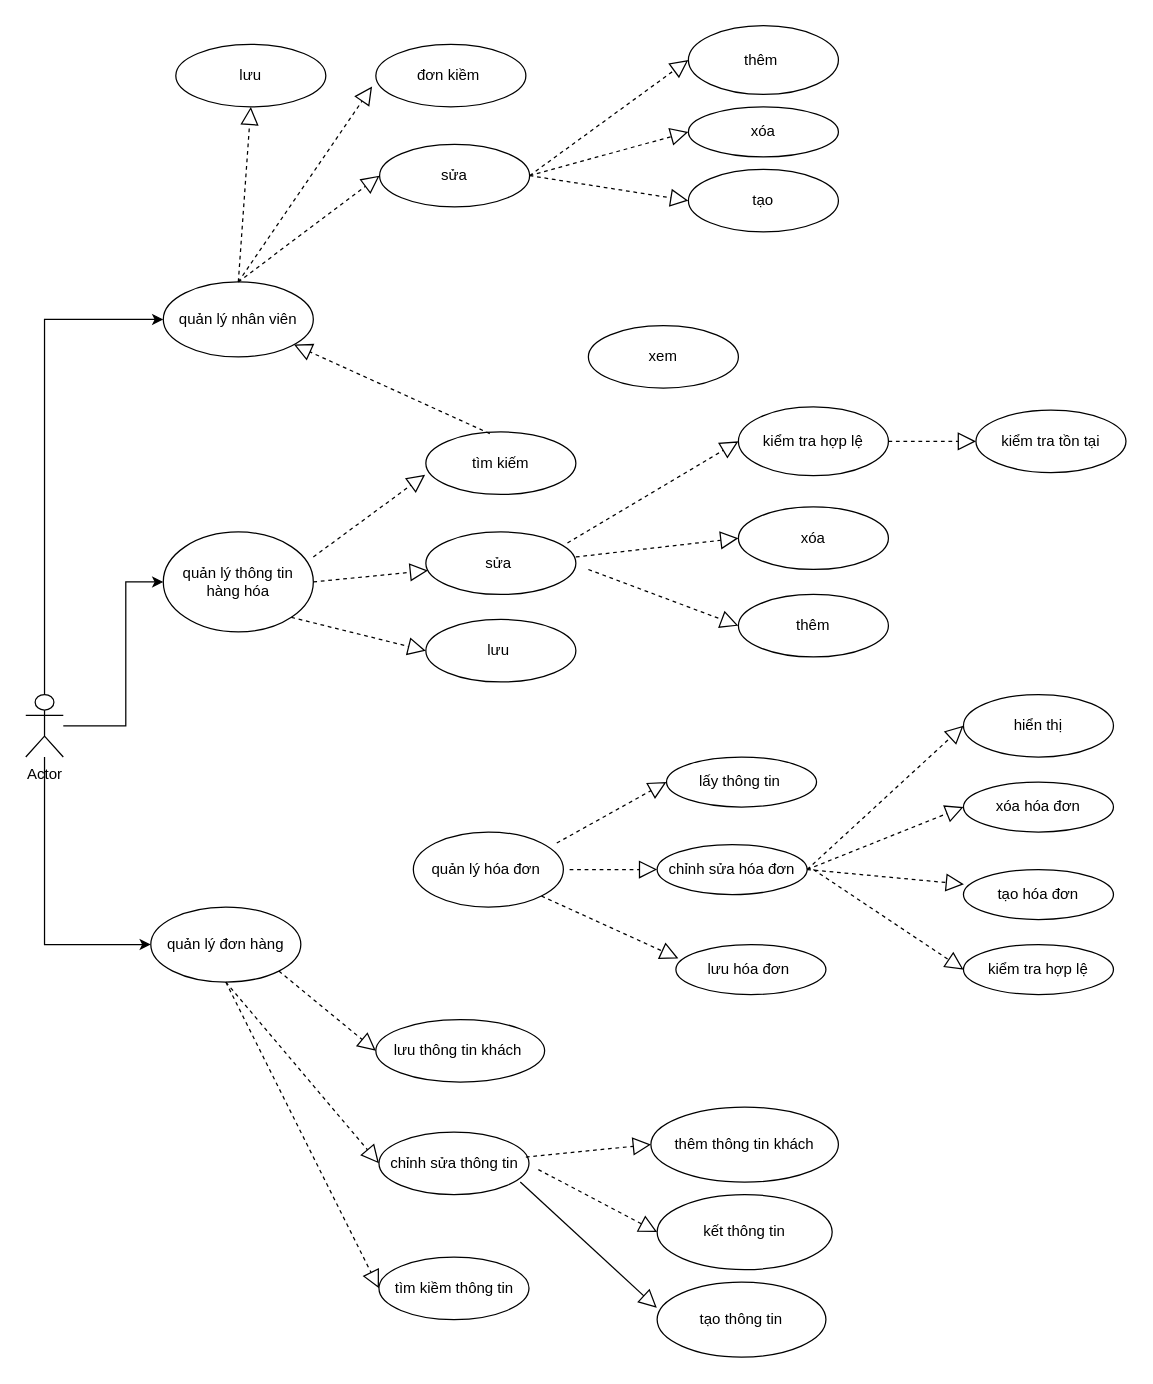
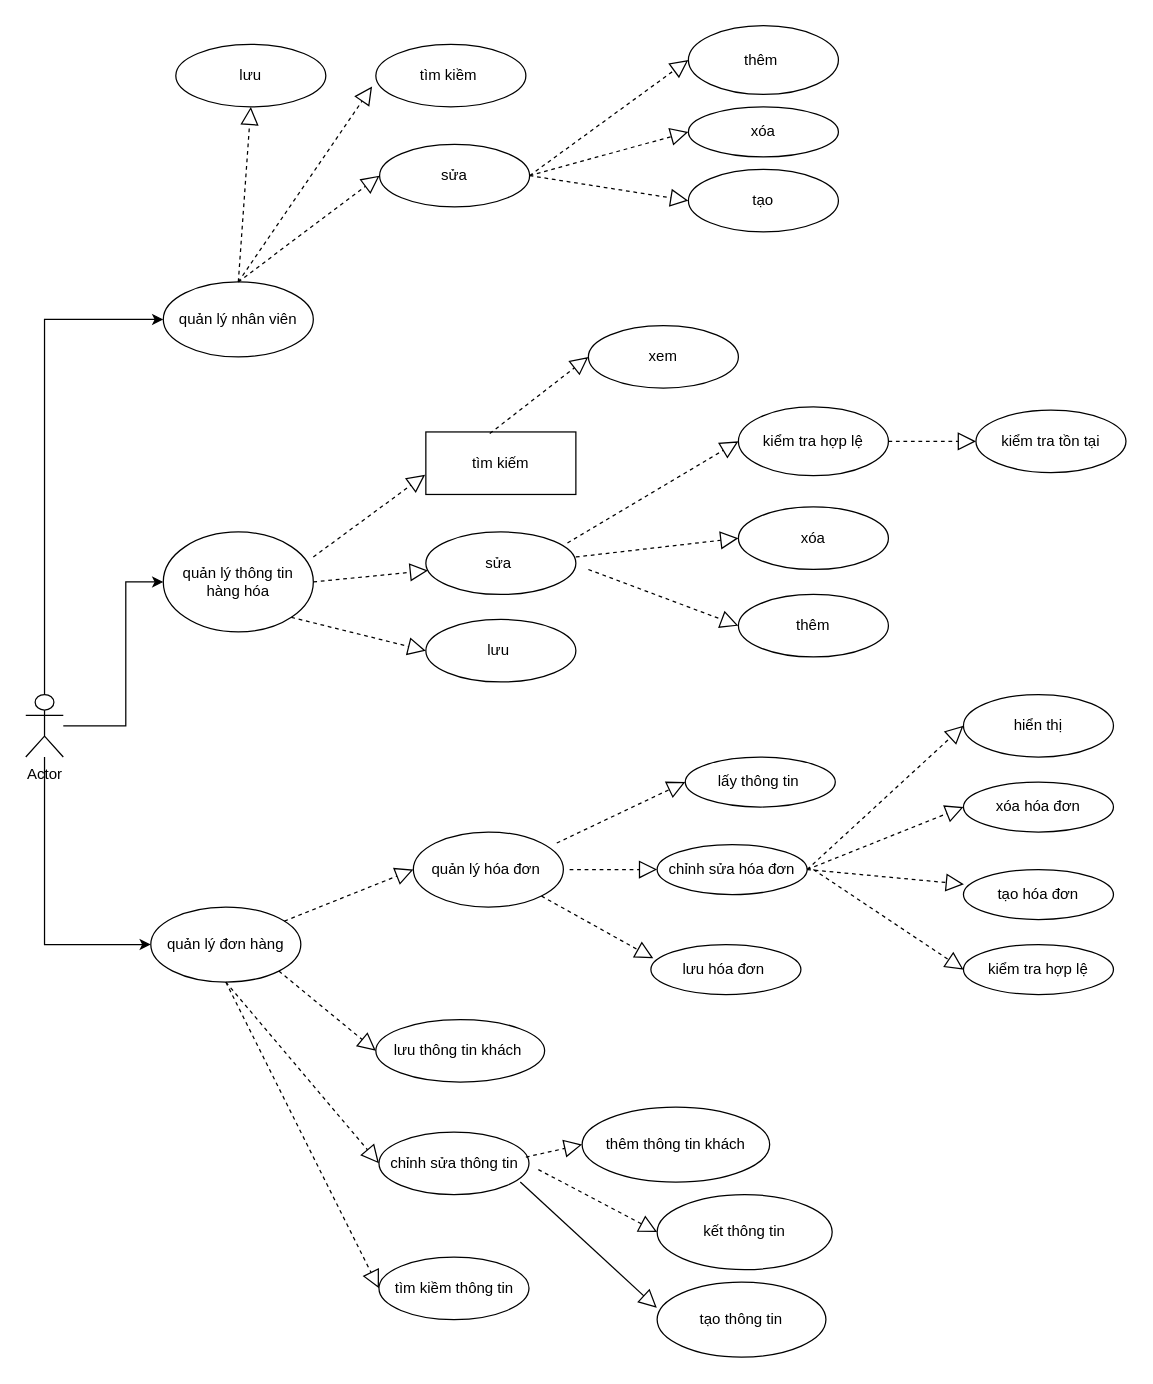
(451, 76) -> (451, 76)
(400, 393) -> (531, 401)
(501, 463) -> (501, 463)
(741, 782) -> (760, 782)
none -> (340, 899)
(751, 969) -> (726, 969)
(744, 1144) -> (676, 1144)
